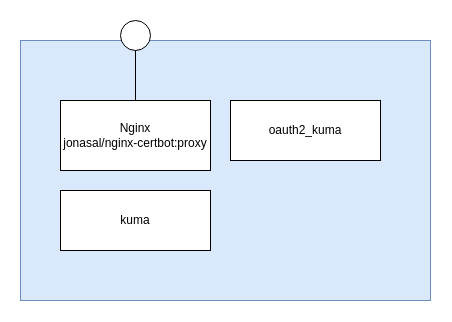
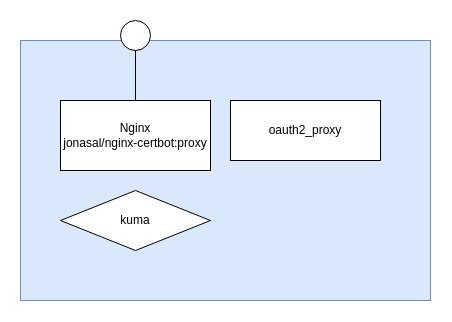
(306, 131) -> (306, 131)
(136, 221) -> (136, 221)
